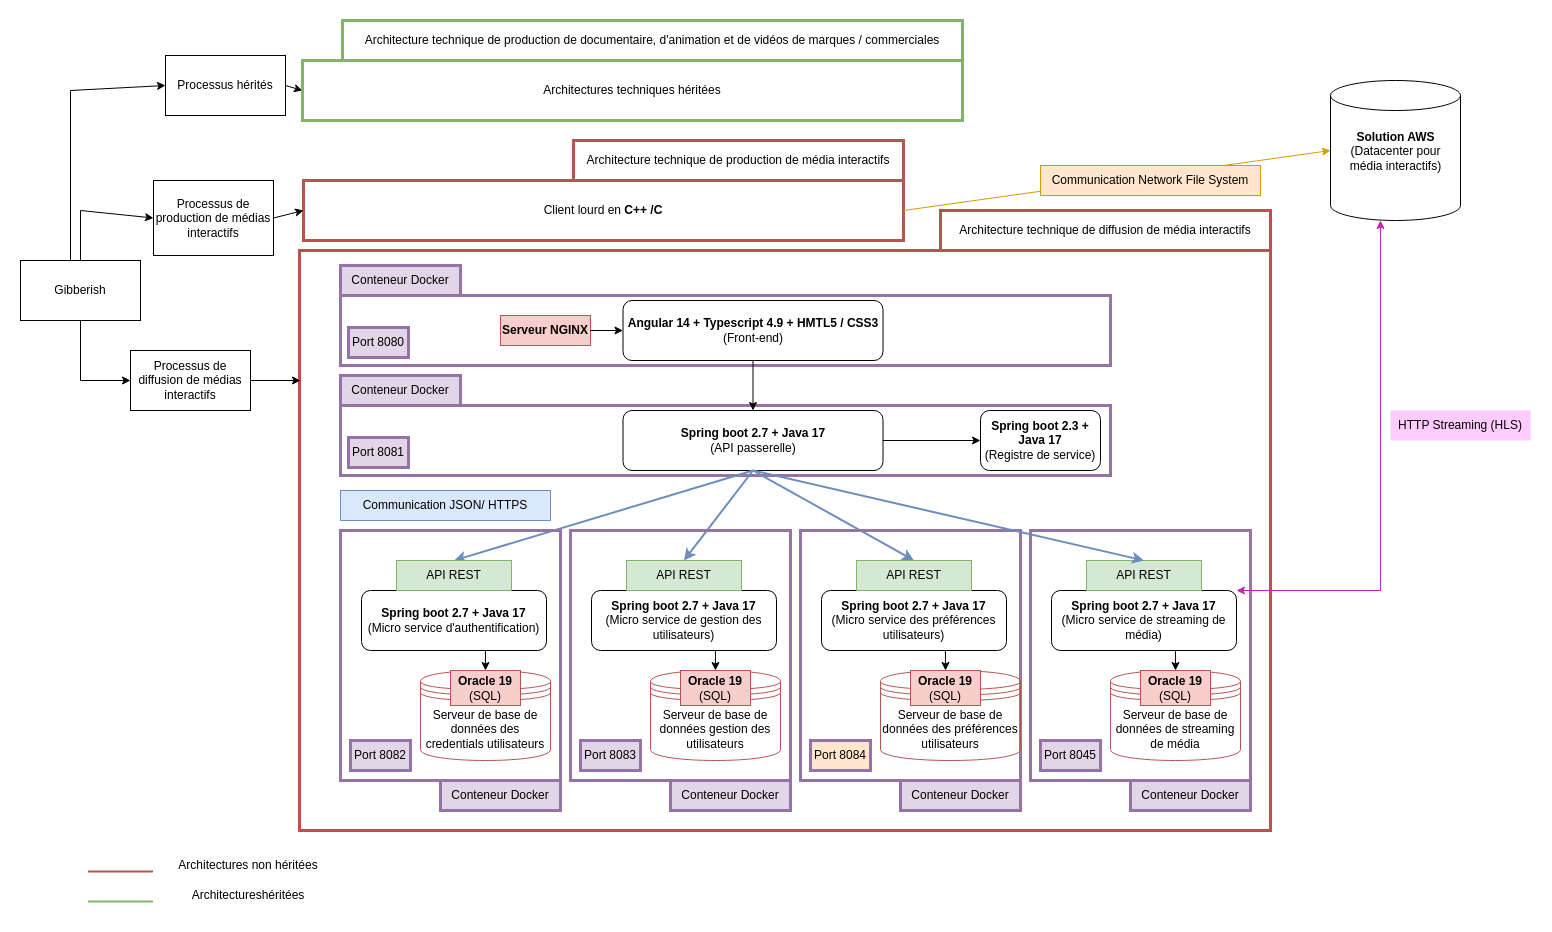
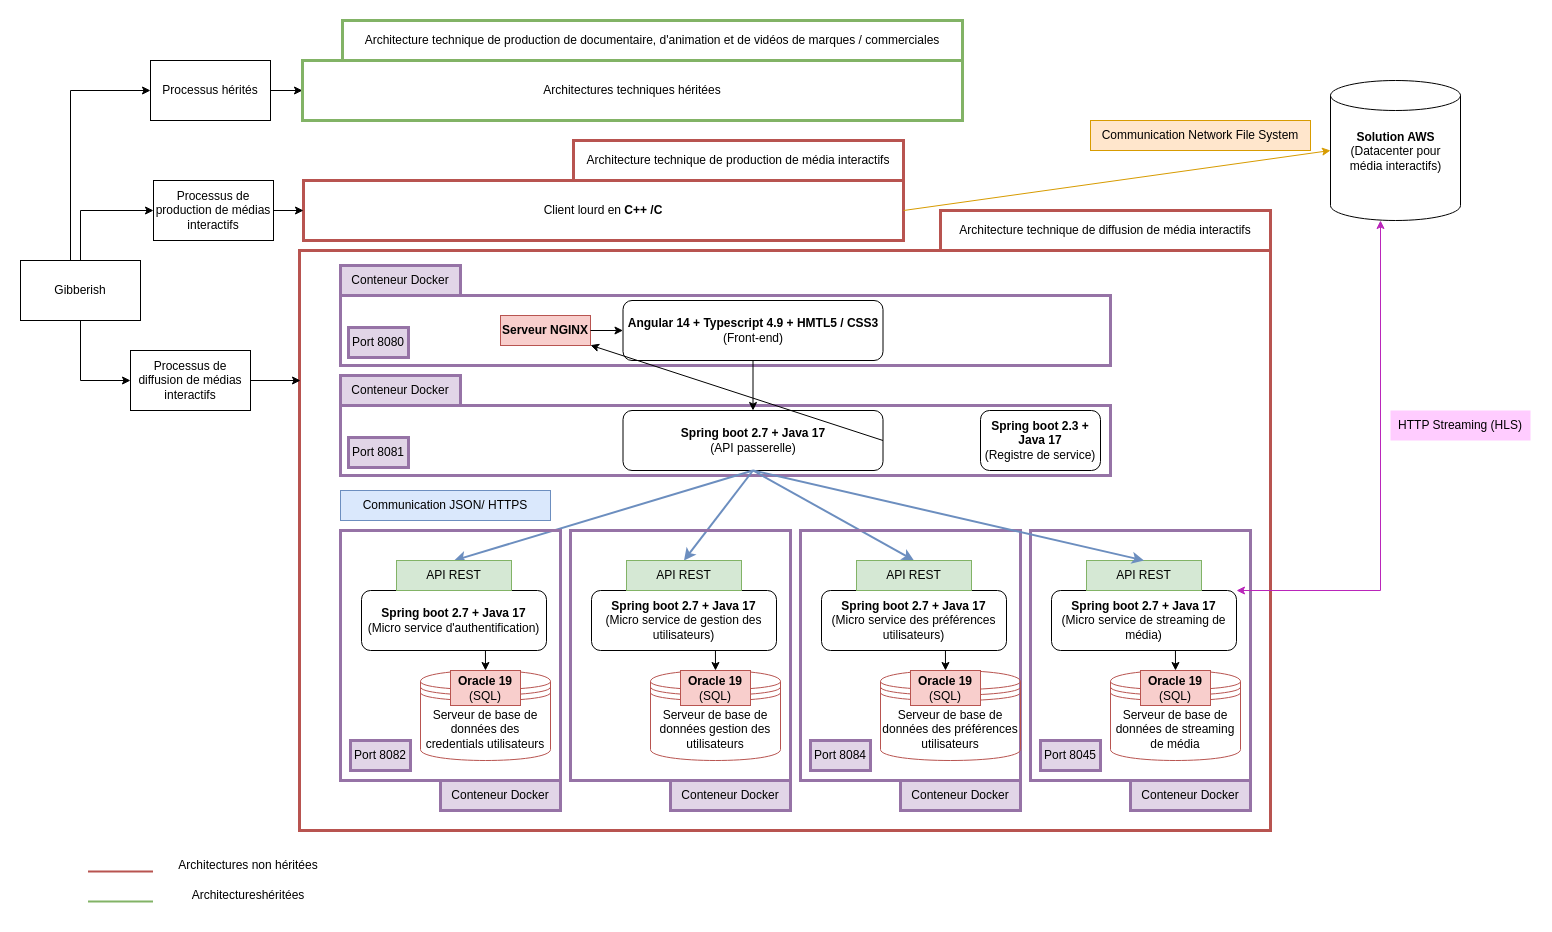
(226, 86) -> (211, 91)
(1151, 181) -> (1201, 136)
(214, 218) -> (214, 211)
(928, 441) -> (740, 394)
(611, 756) -> none
(841, 756) -> (841, 756)
